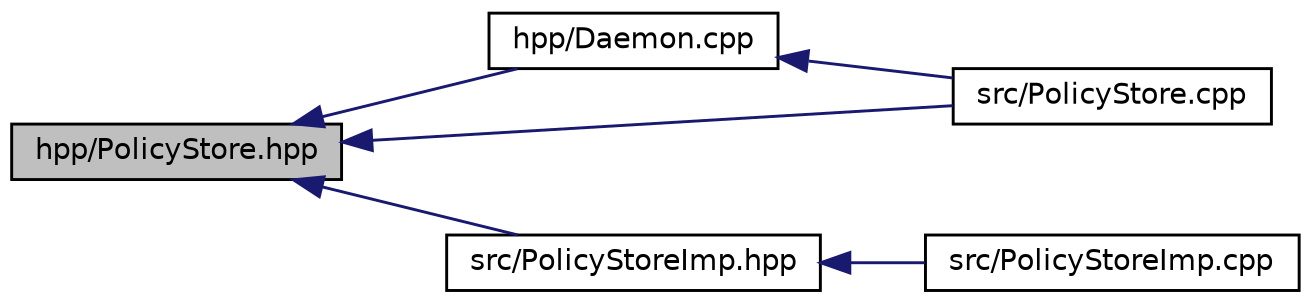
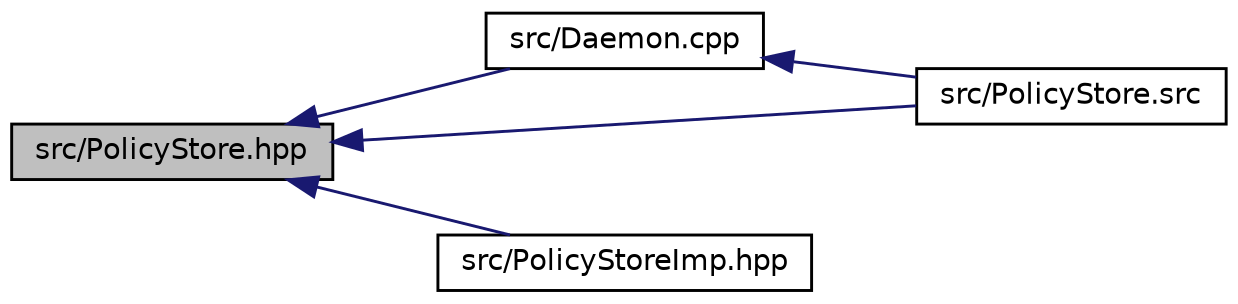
(634, 41) -> (625, 41)
(1112, 96) -> (1071, 96)
(177, 152) -> (172, 152)
(1112, 263) -> none
